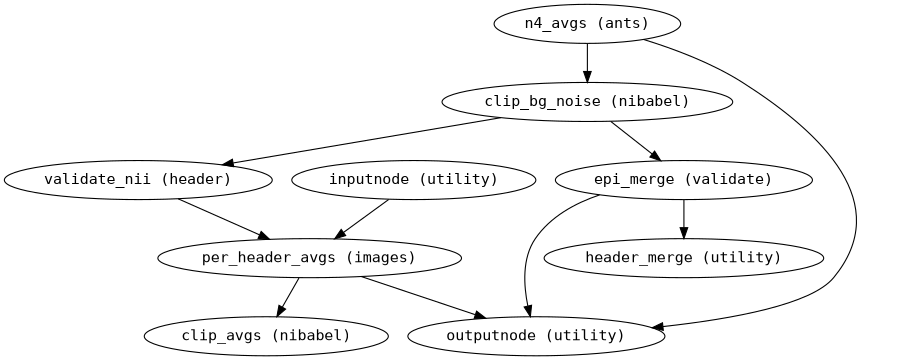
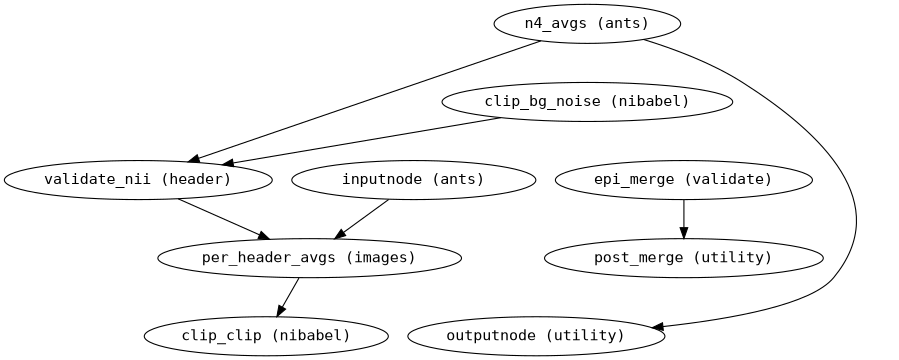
(587, 58) -> (370, 100)
(631, 138) -> none
(414, 180) -> (414, 180)
(538, 235) -> none
(684, 258) -> (684, 258)
(418, 296) -> none
(266, 336) -> (266, 336)
